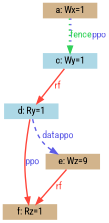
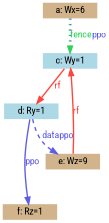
(70, 11) -> (70, 11)
(25, 158) -> (25, 158)
(54, 184) -> (73, 115)
